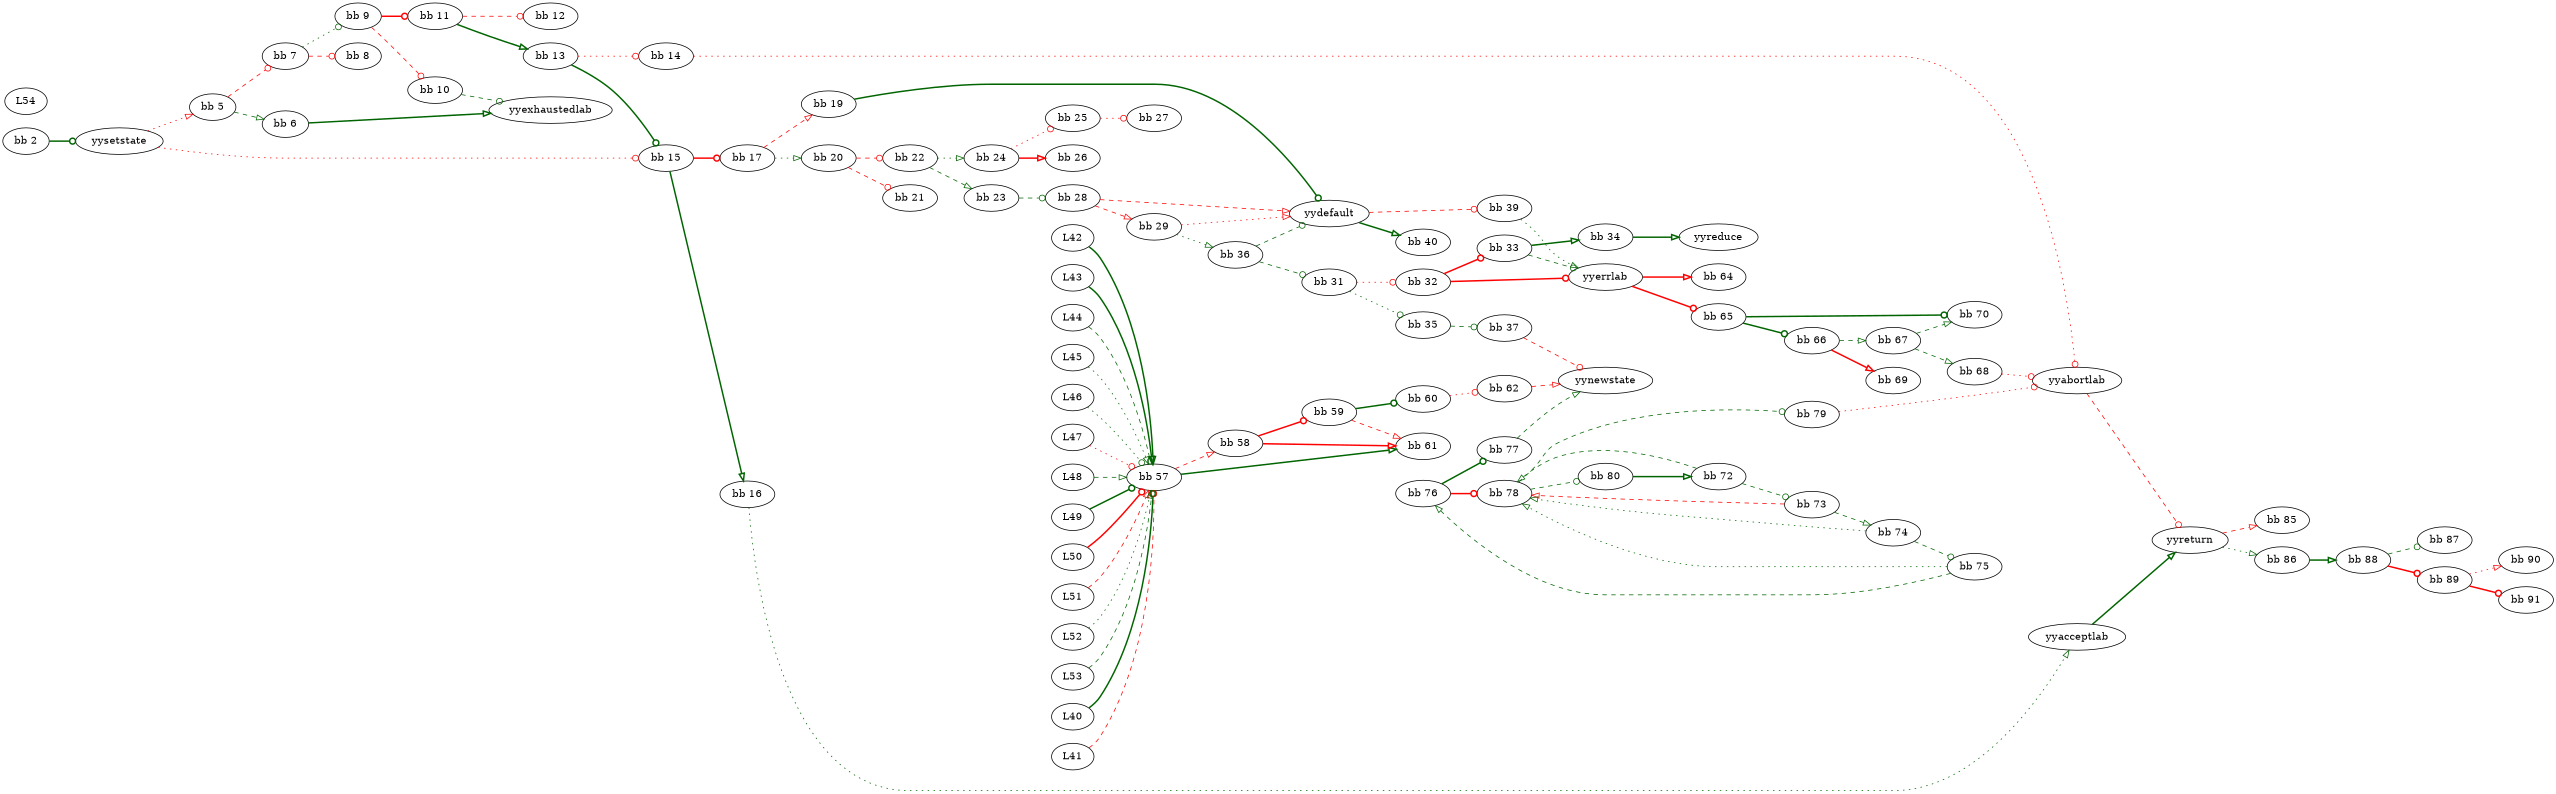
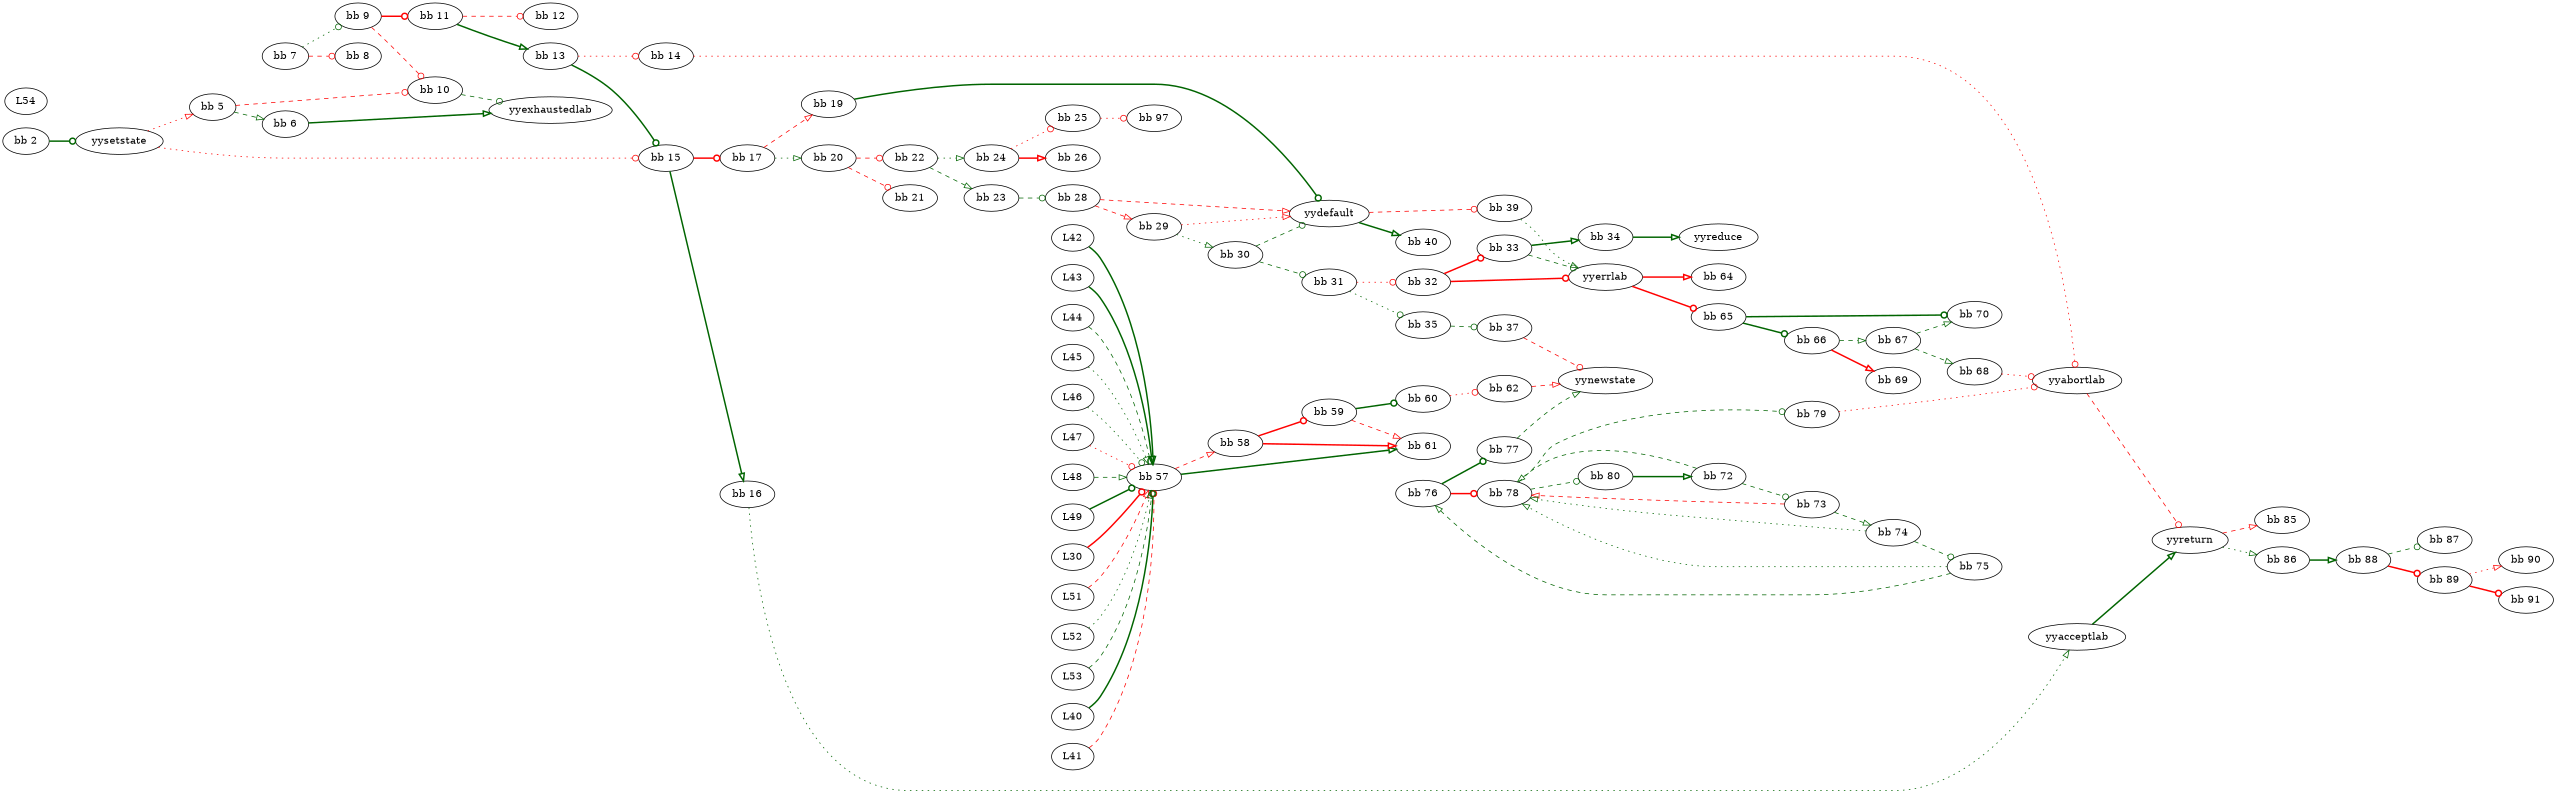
(247, 83) -> (319, 99)
(1154, 118) -> (1154, 118)
(1235, 255) -> (1235, 255)
(1073, 557) -> (1073, 557)
